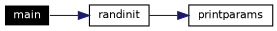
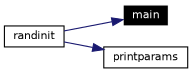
(64, 15) -> (88, 26)
